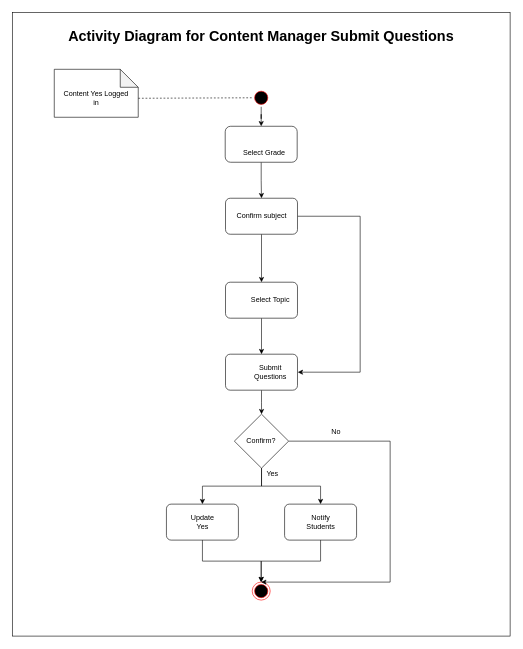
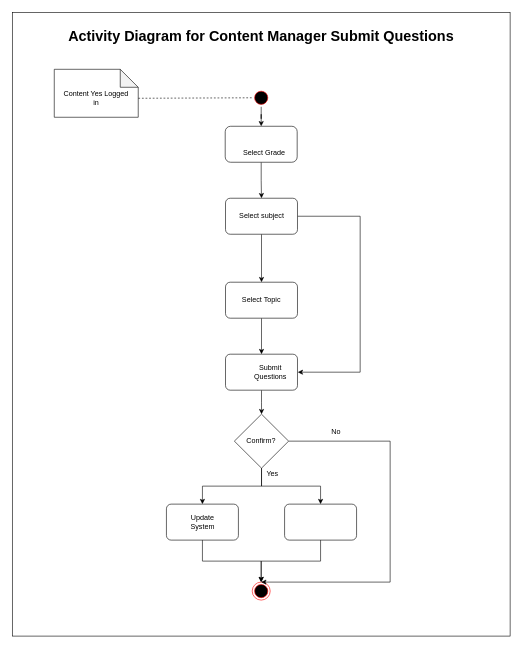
(262, 216) -> (262, 216)
(271, 300) -> (262, 300)
(203, 522) -> (203, 522)
(321, 522) -> none
